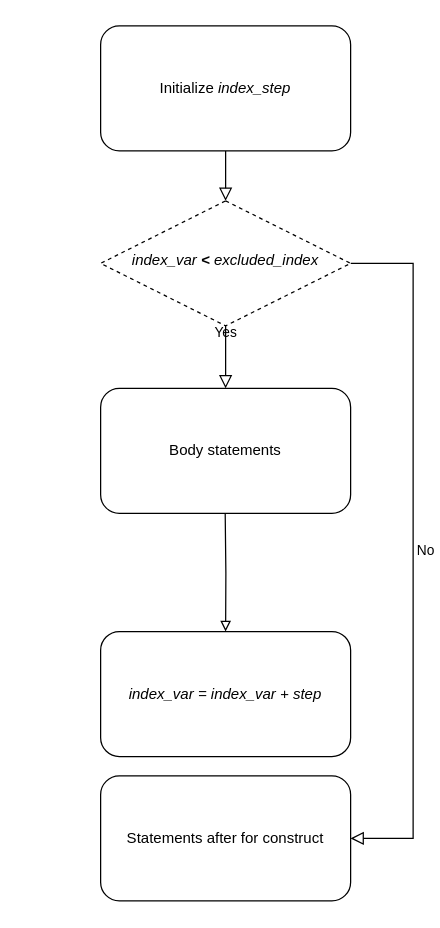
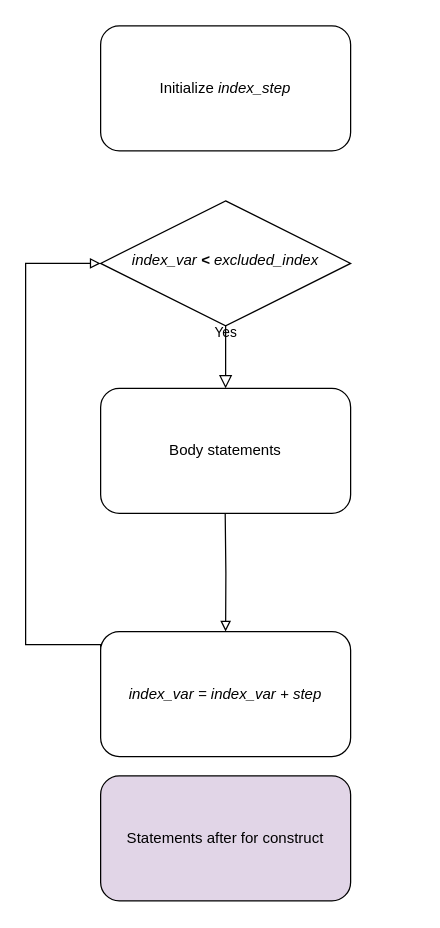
(226, 169) -> none
(226, 263) -> (226, 263)
none -> (26, 461)
(413, 544) -> none
(226, 838) -> (226, 838)
